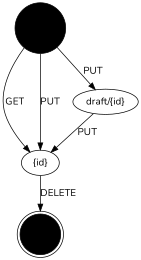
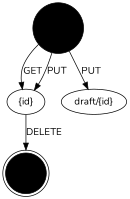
(75, 131) -> none
